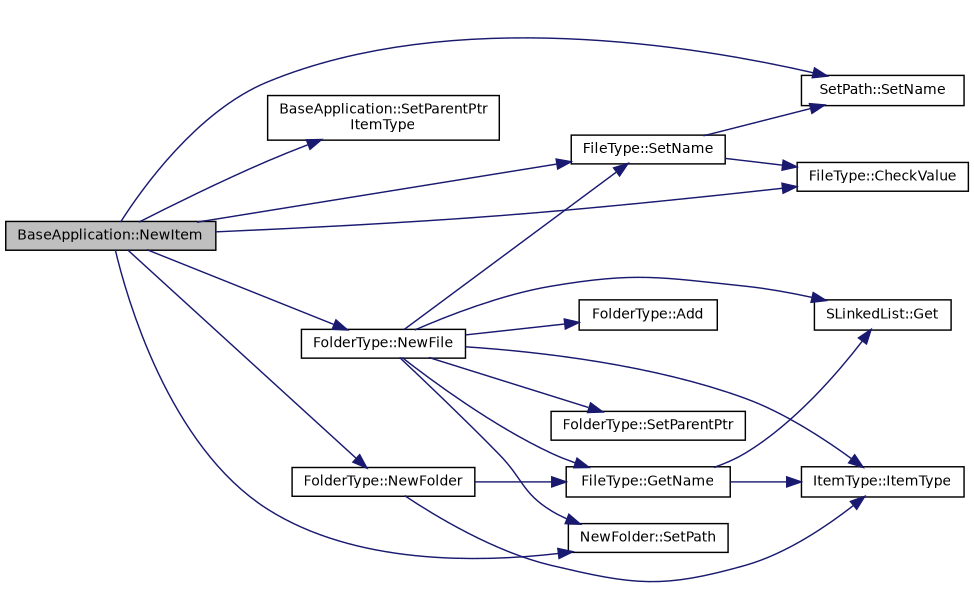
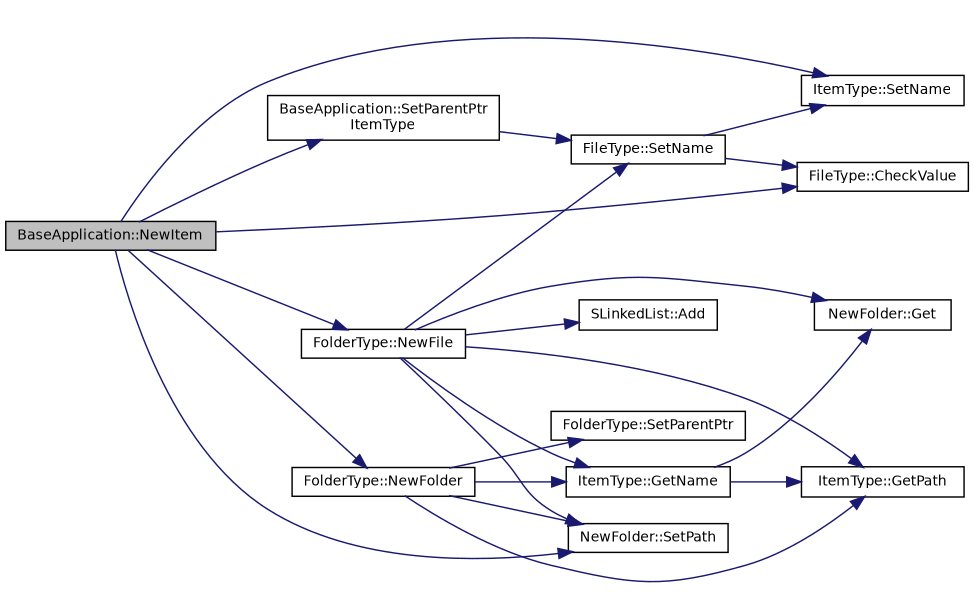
(883, 91) -> (883, 91)
(377, 193) -> (528, 135)
(648, 315) -> (648, 315)
(883, 315) -> (883, 315)
(509, 382) -> (512, 455)
(648, 482) -> (648, 482)
(883, 482) -> (883, 482)
none -> (509, 508)
